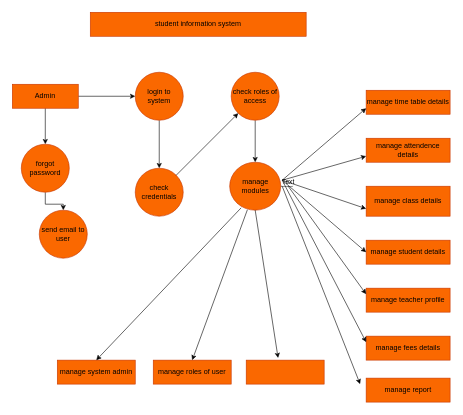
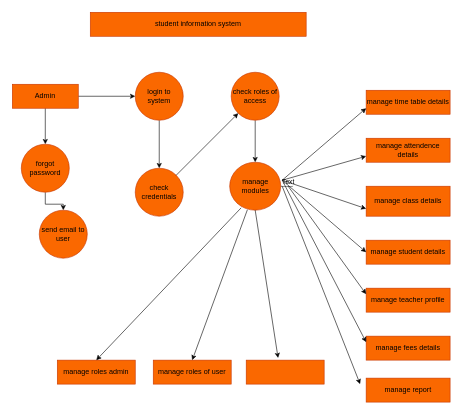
(96, 372) -> (96, 372)
